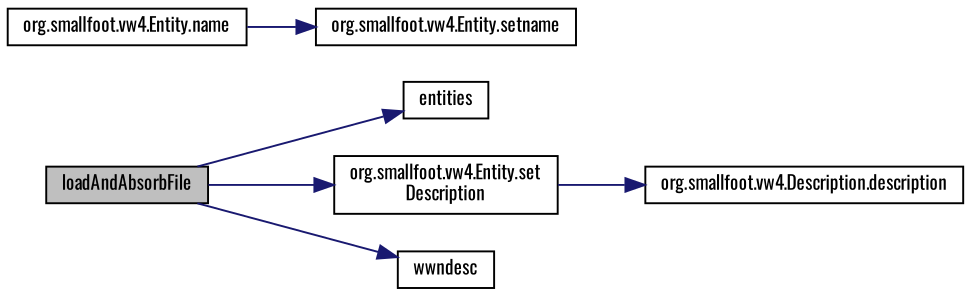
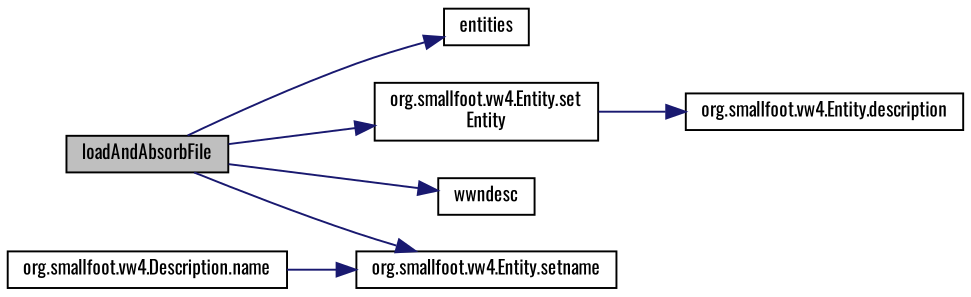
(127, 27) -> (147, 270)
(446, 185) -> (486, 112)
(804, 185) -> (824, 112)
none -> (294, 211)
